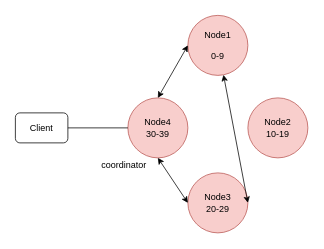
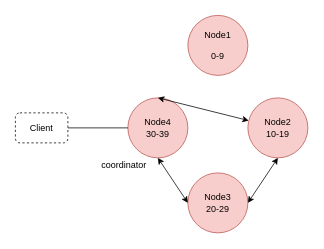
(173, 72) -> (203, 109)
(42, 128) -> (42, 128)
(236, 139) -> (263, 180)
